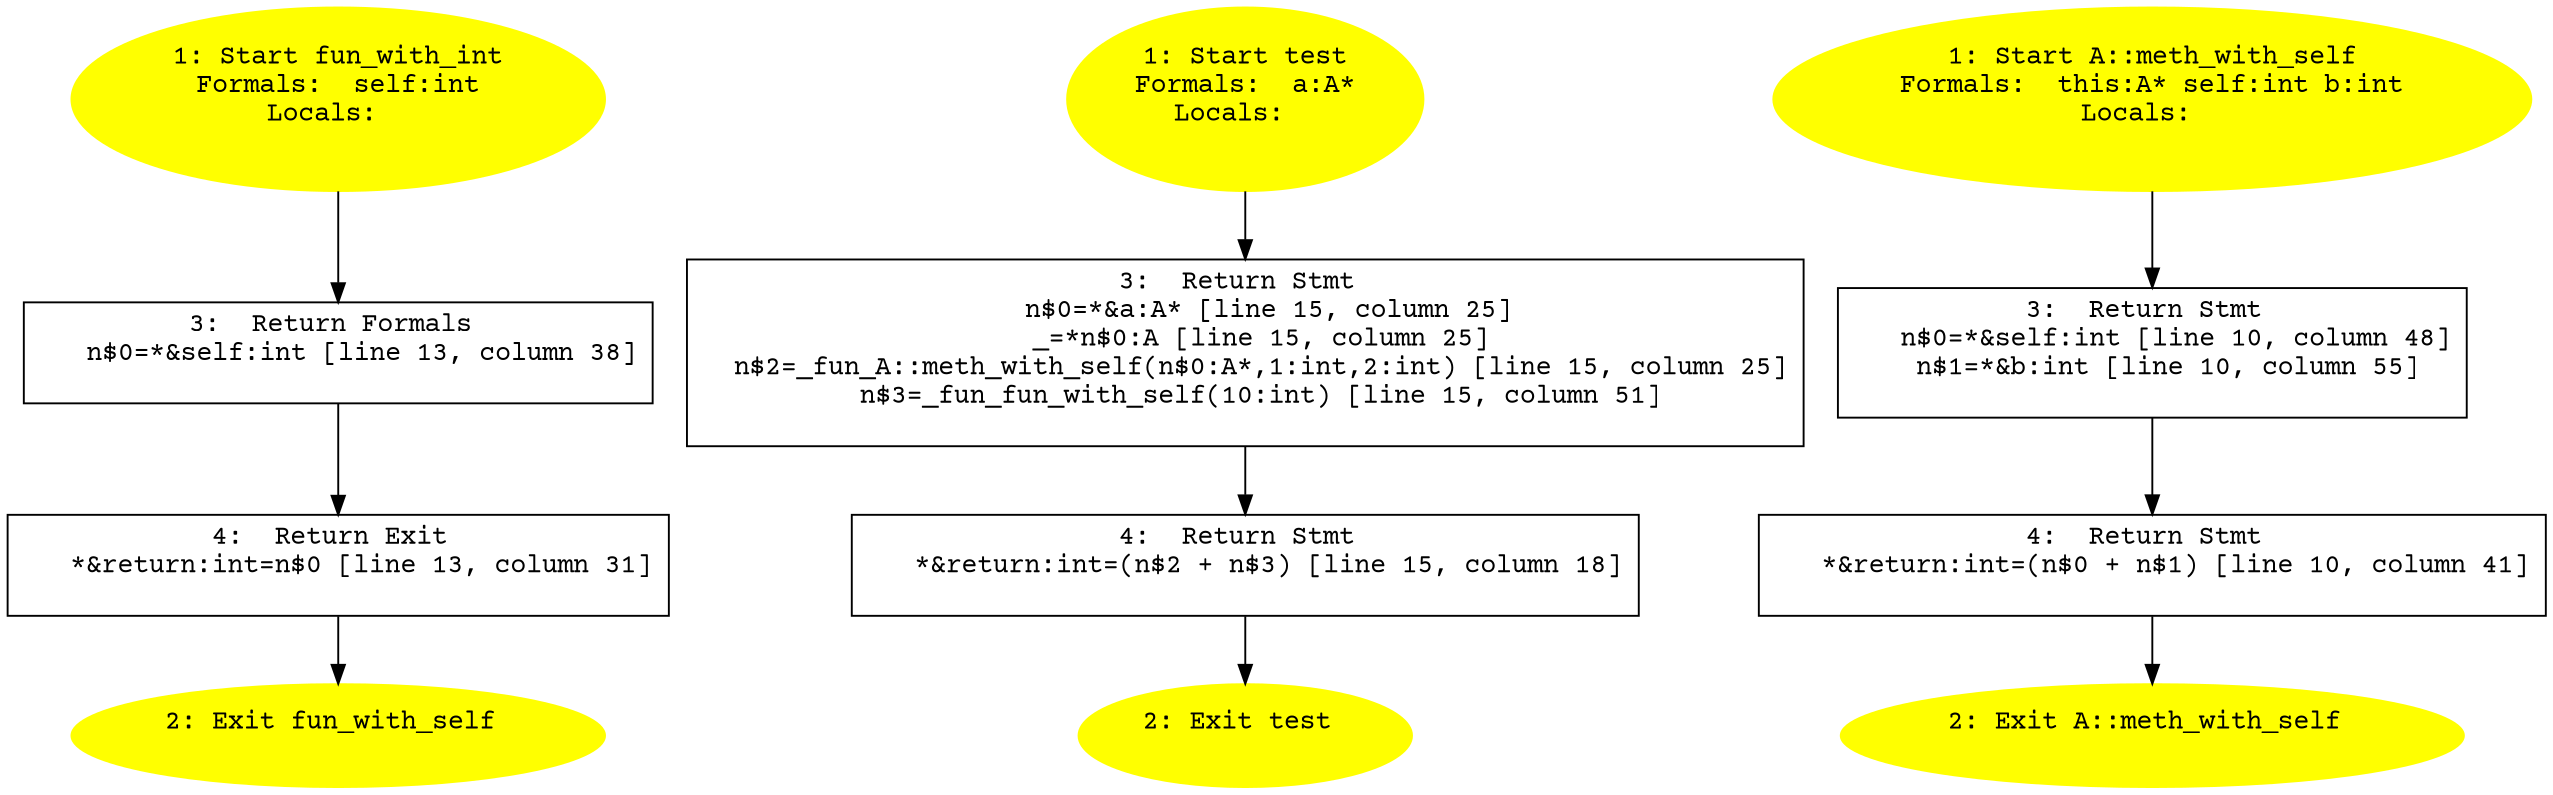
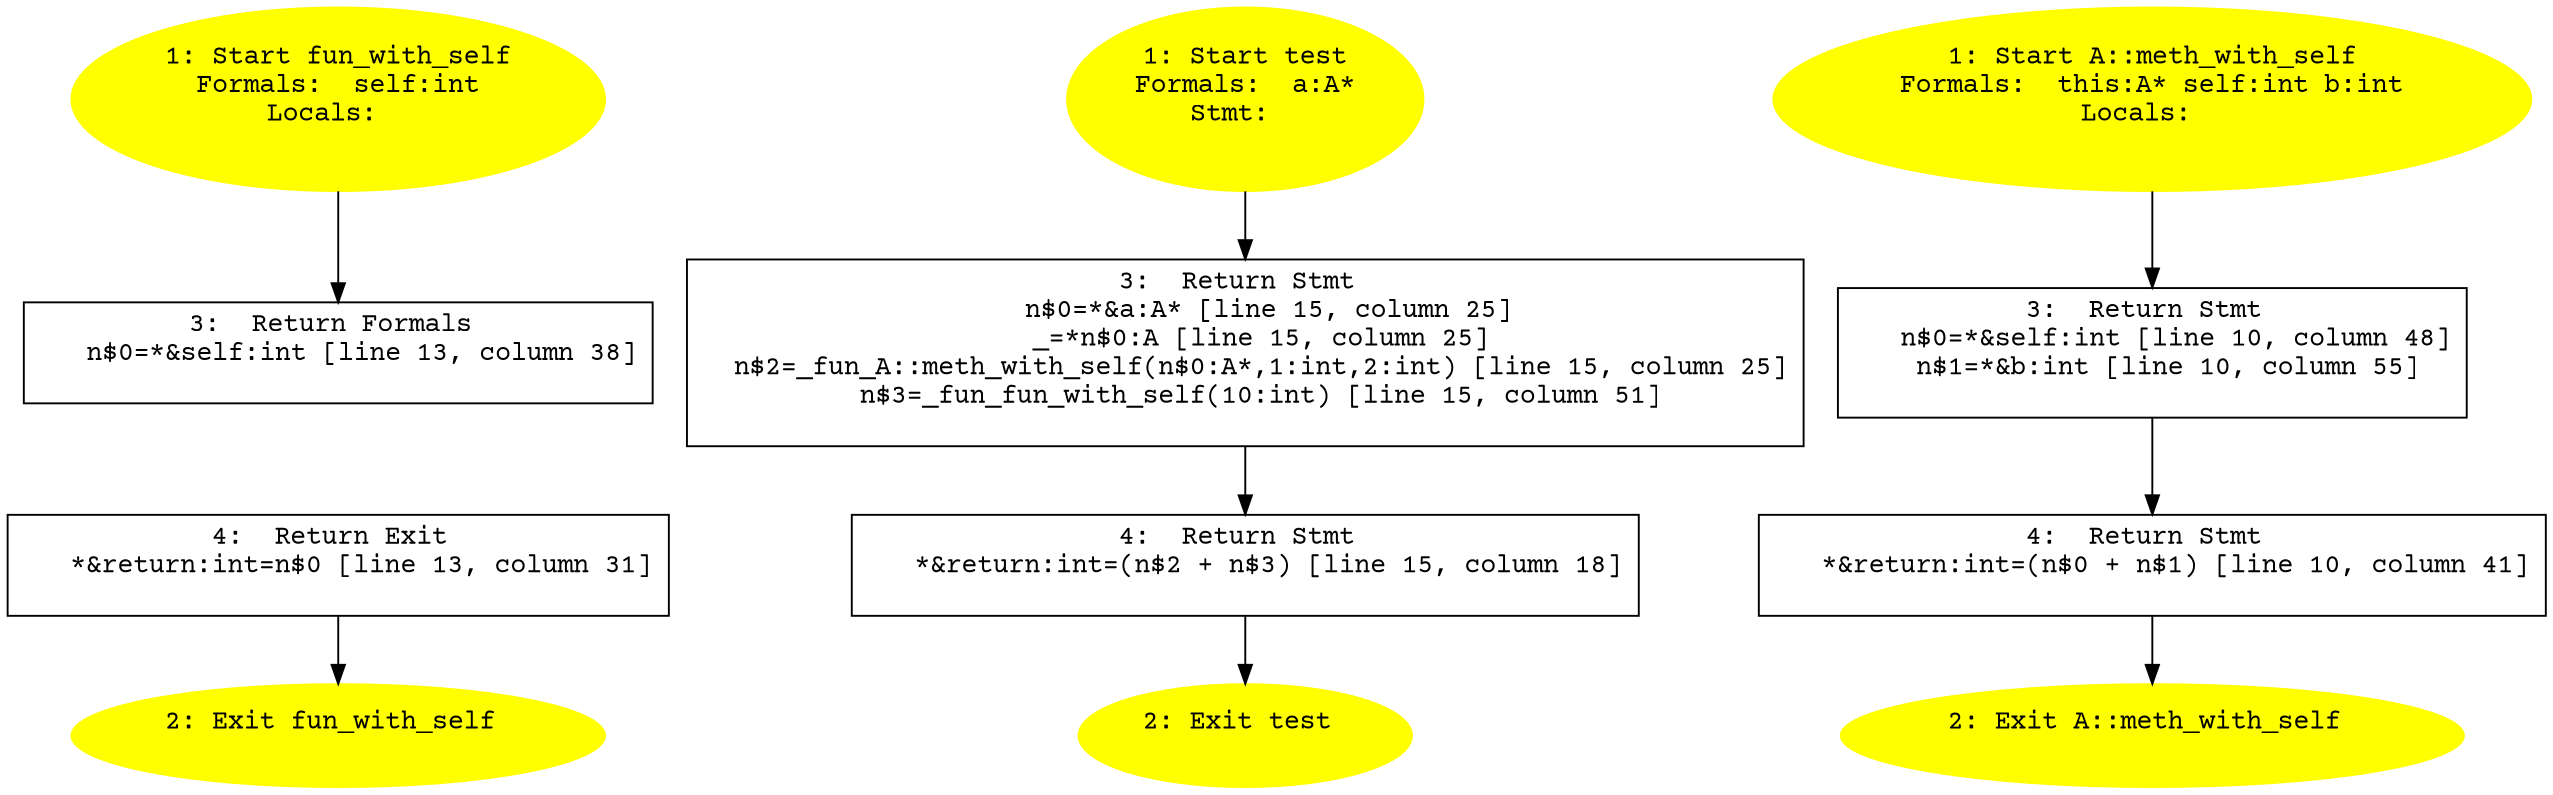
(338, 99) -> (338, 99)
(1245, 99) -> (1245, 99)
(338, 449) -> none
